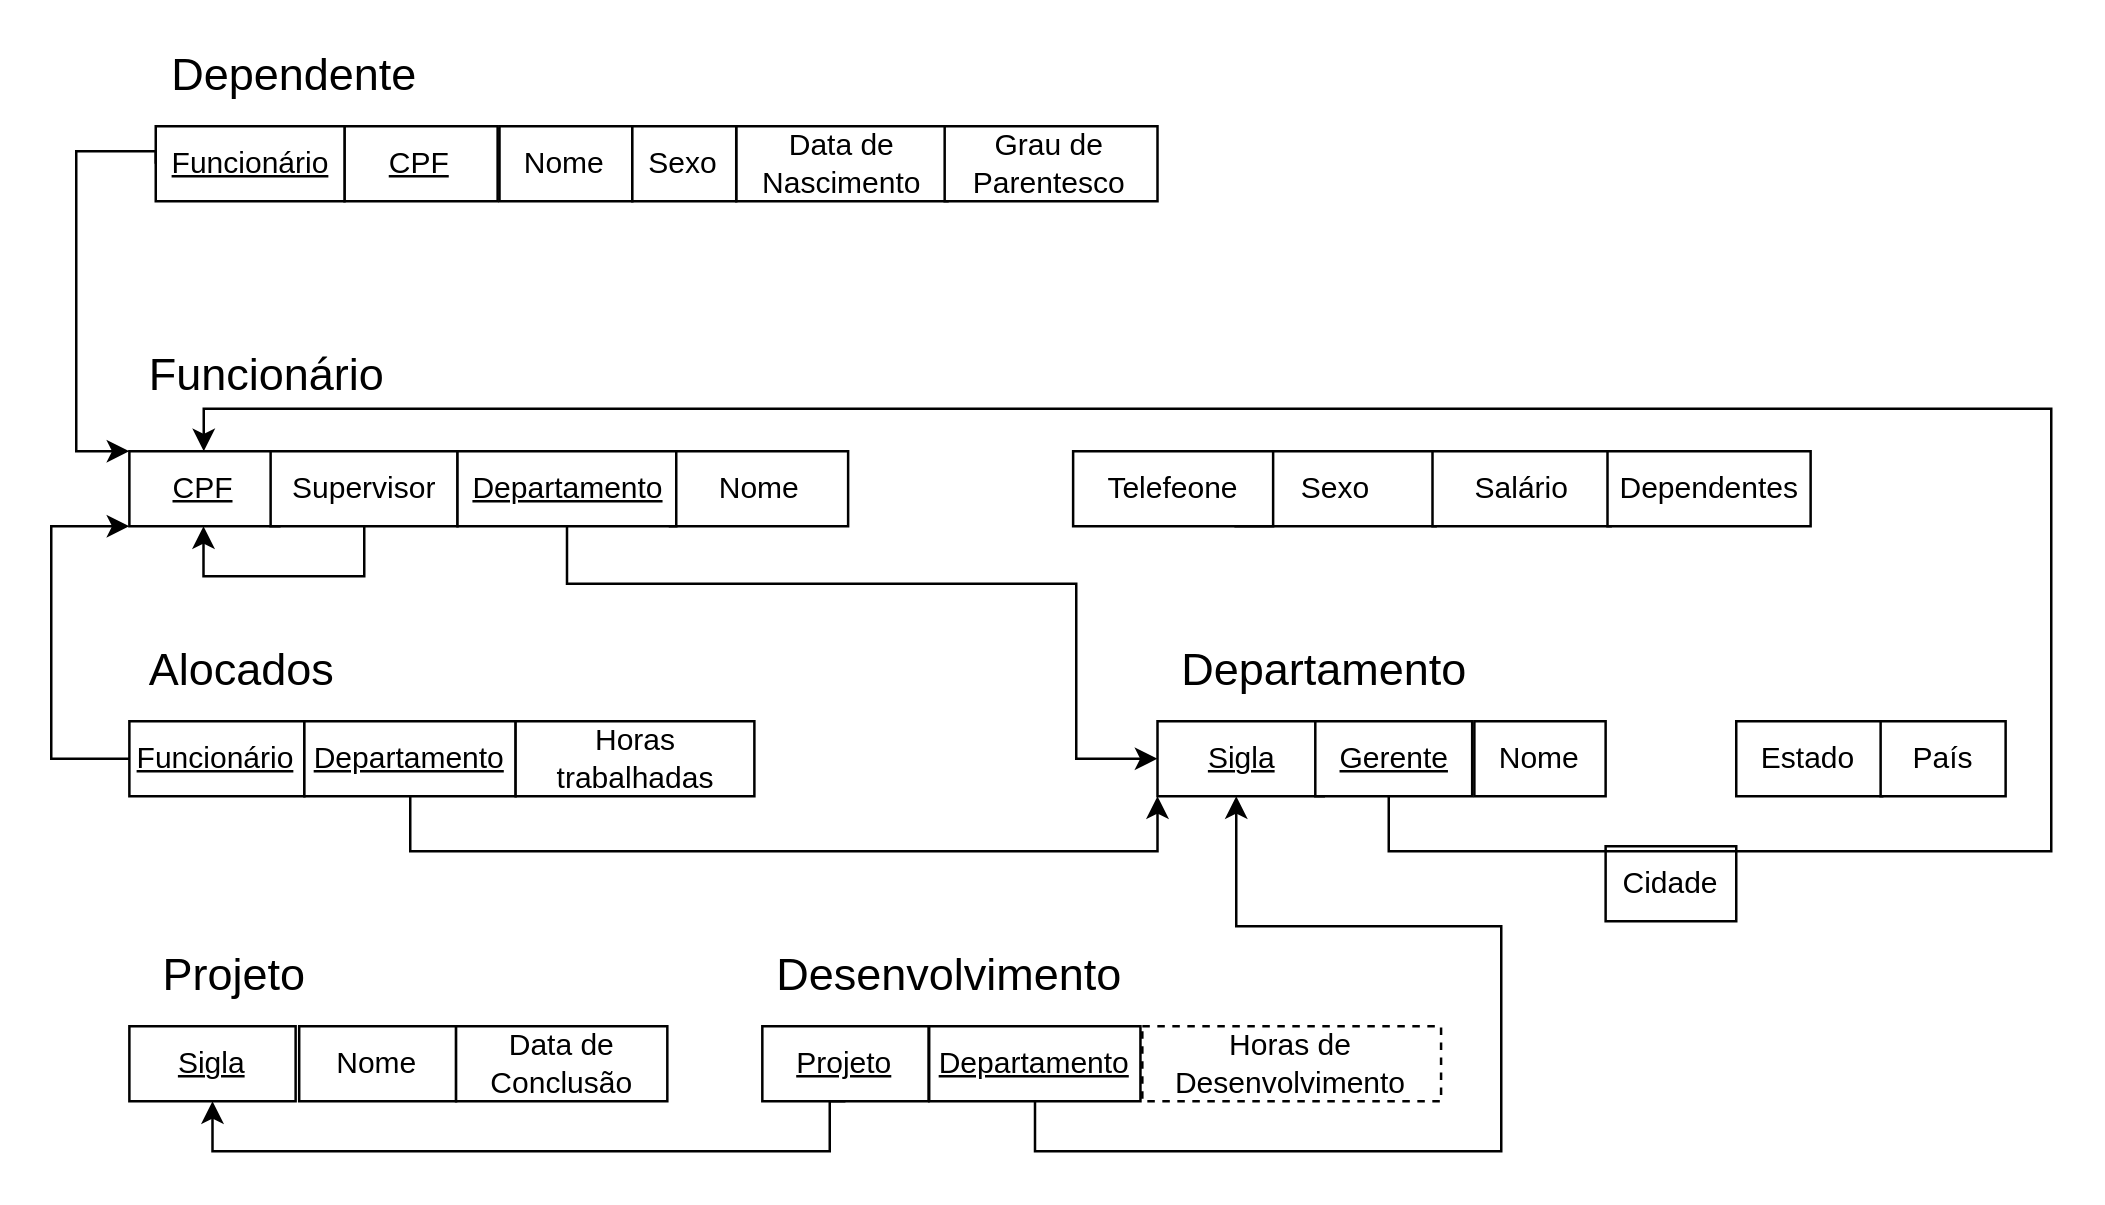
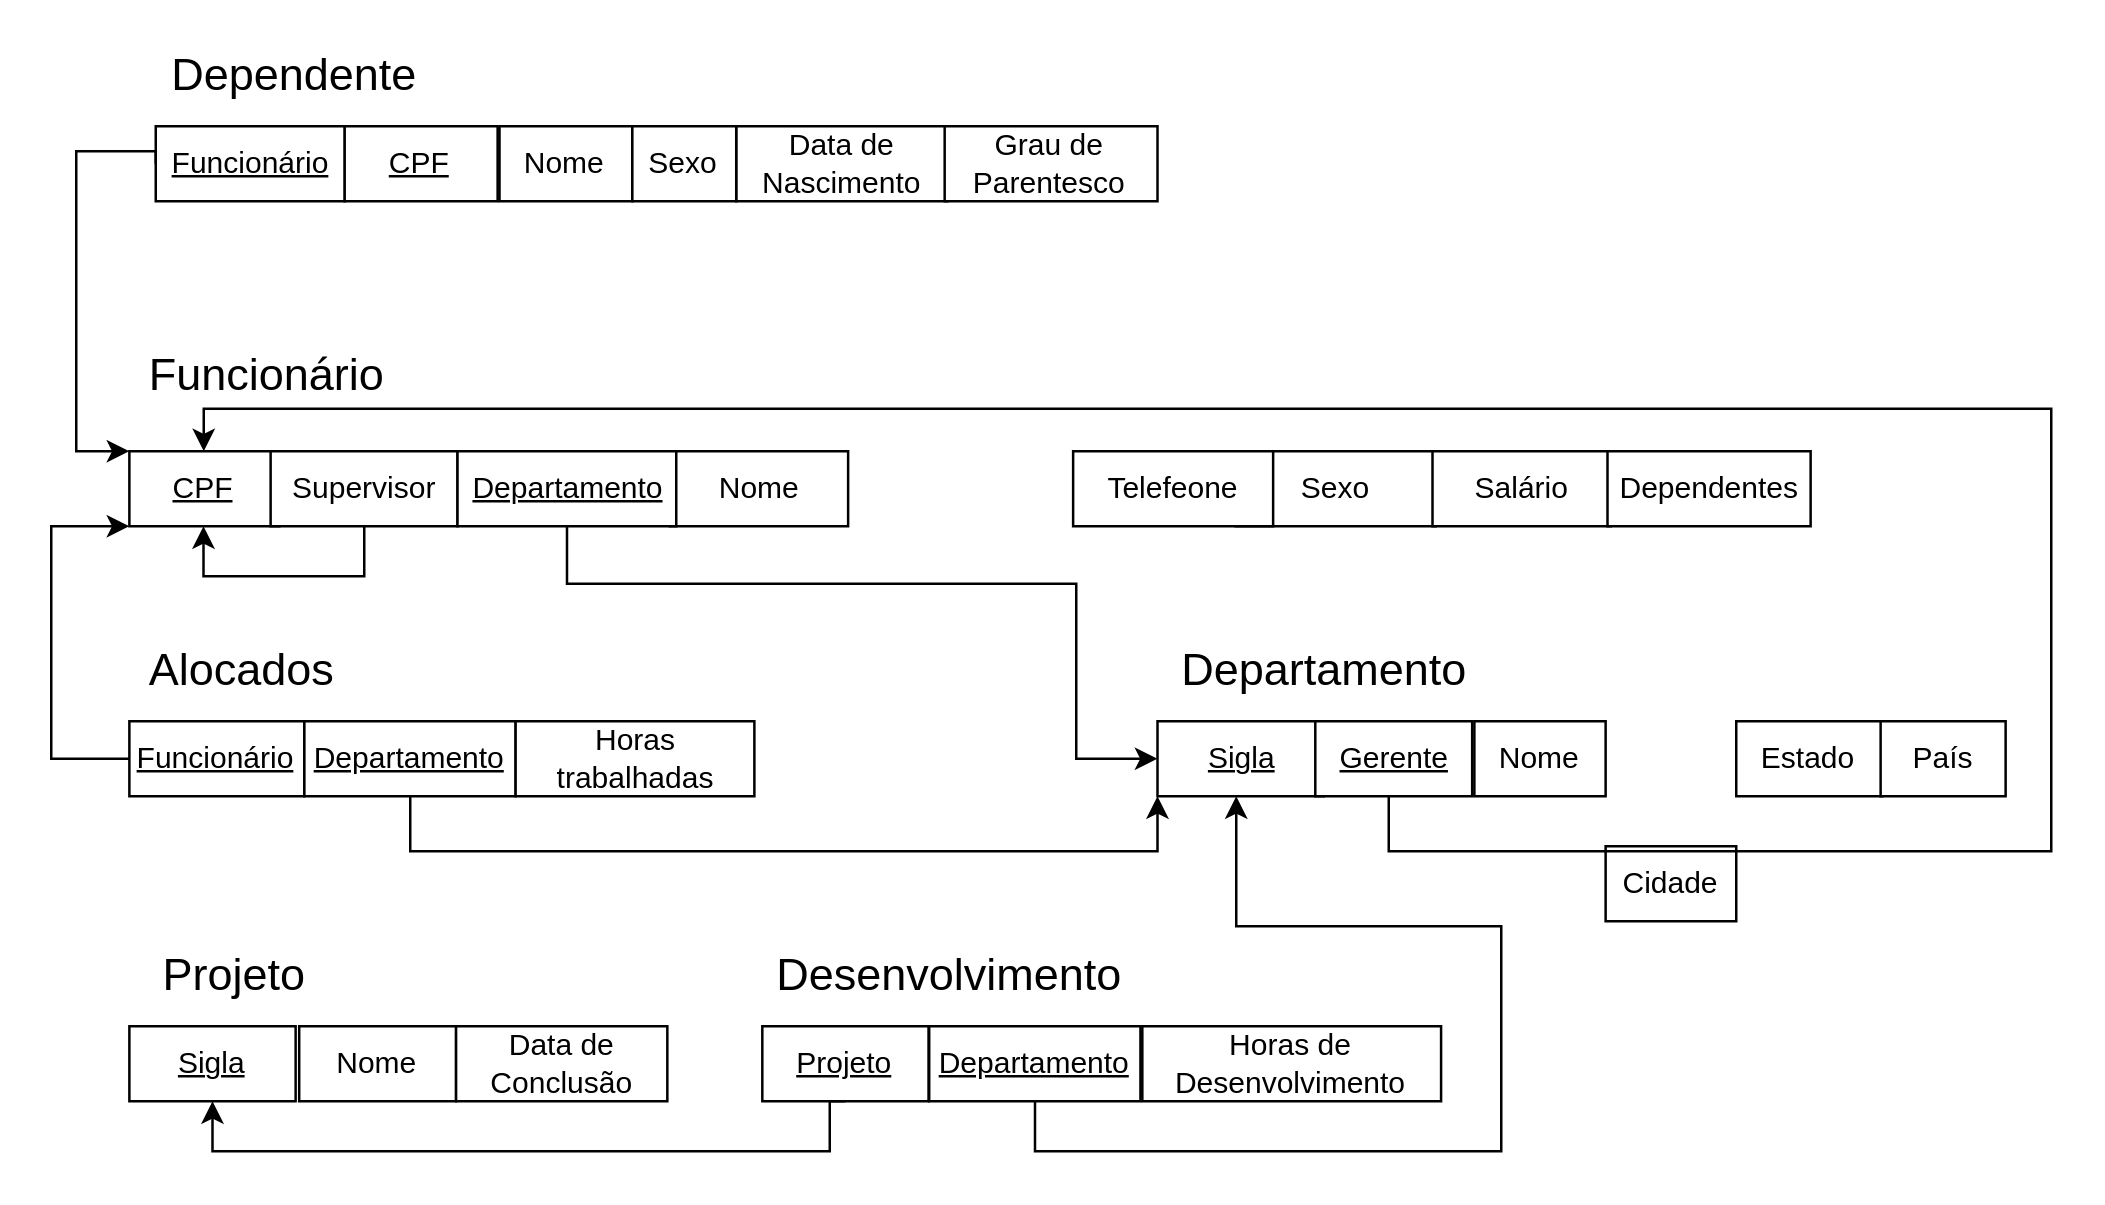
(1292, 1064) -> (1292, 1064)
